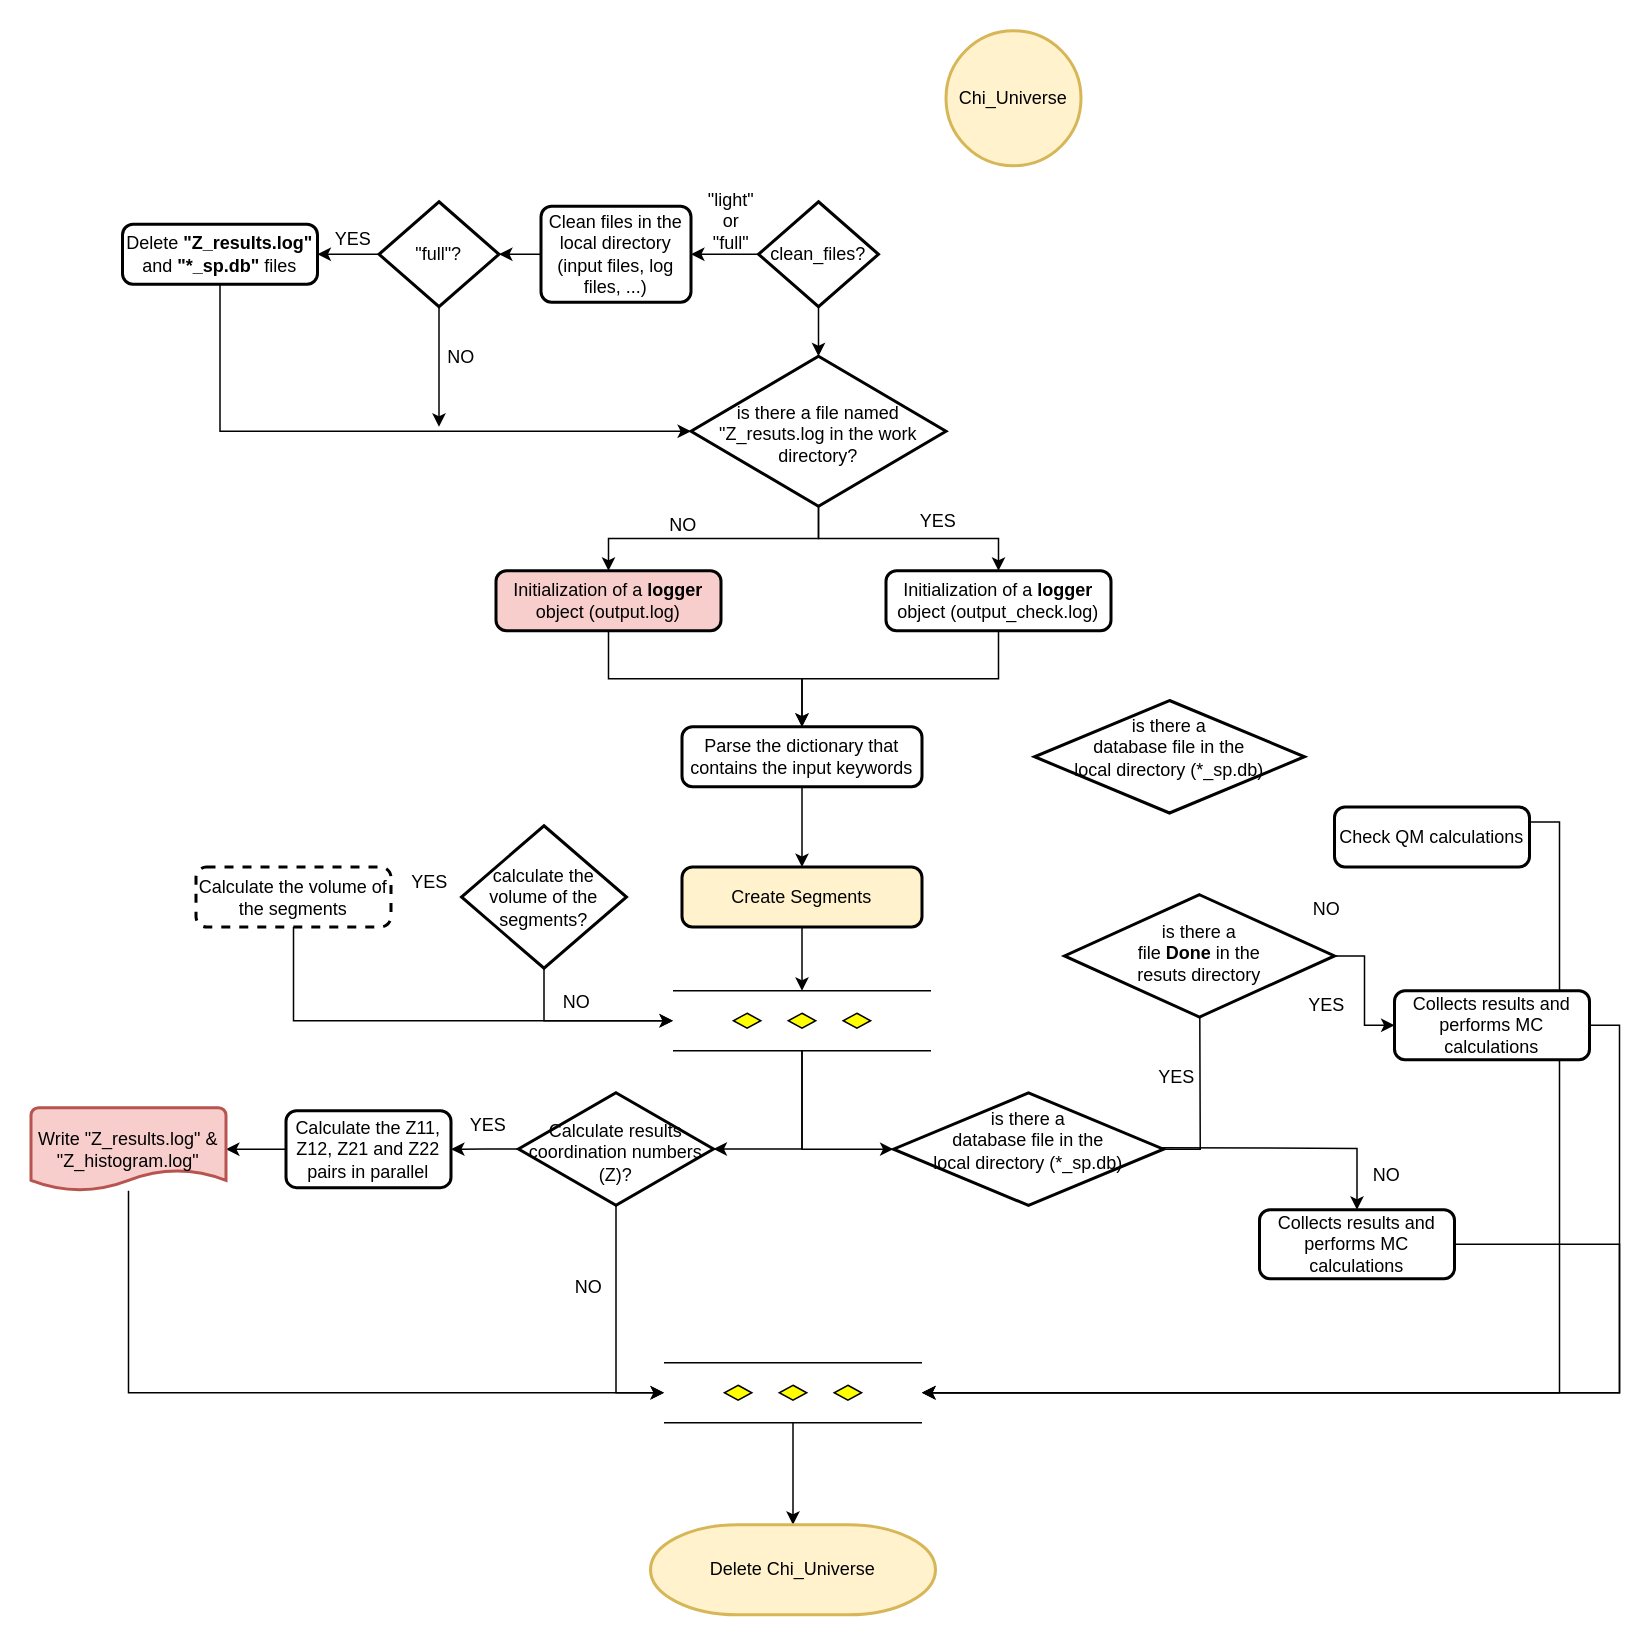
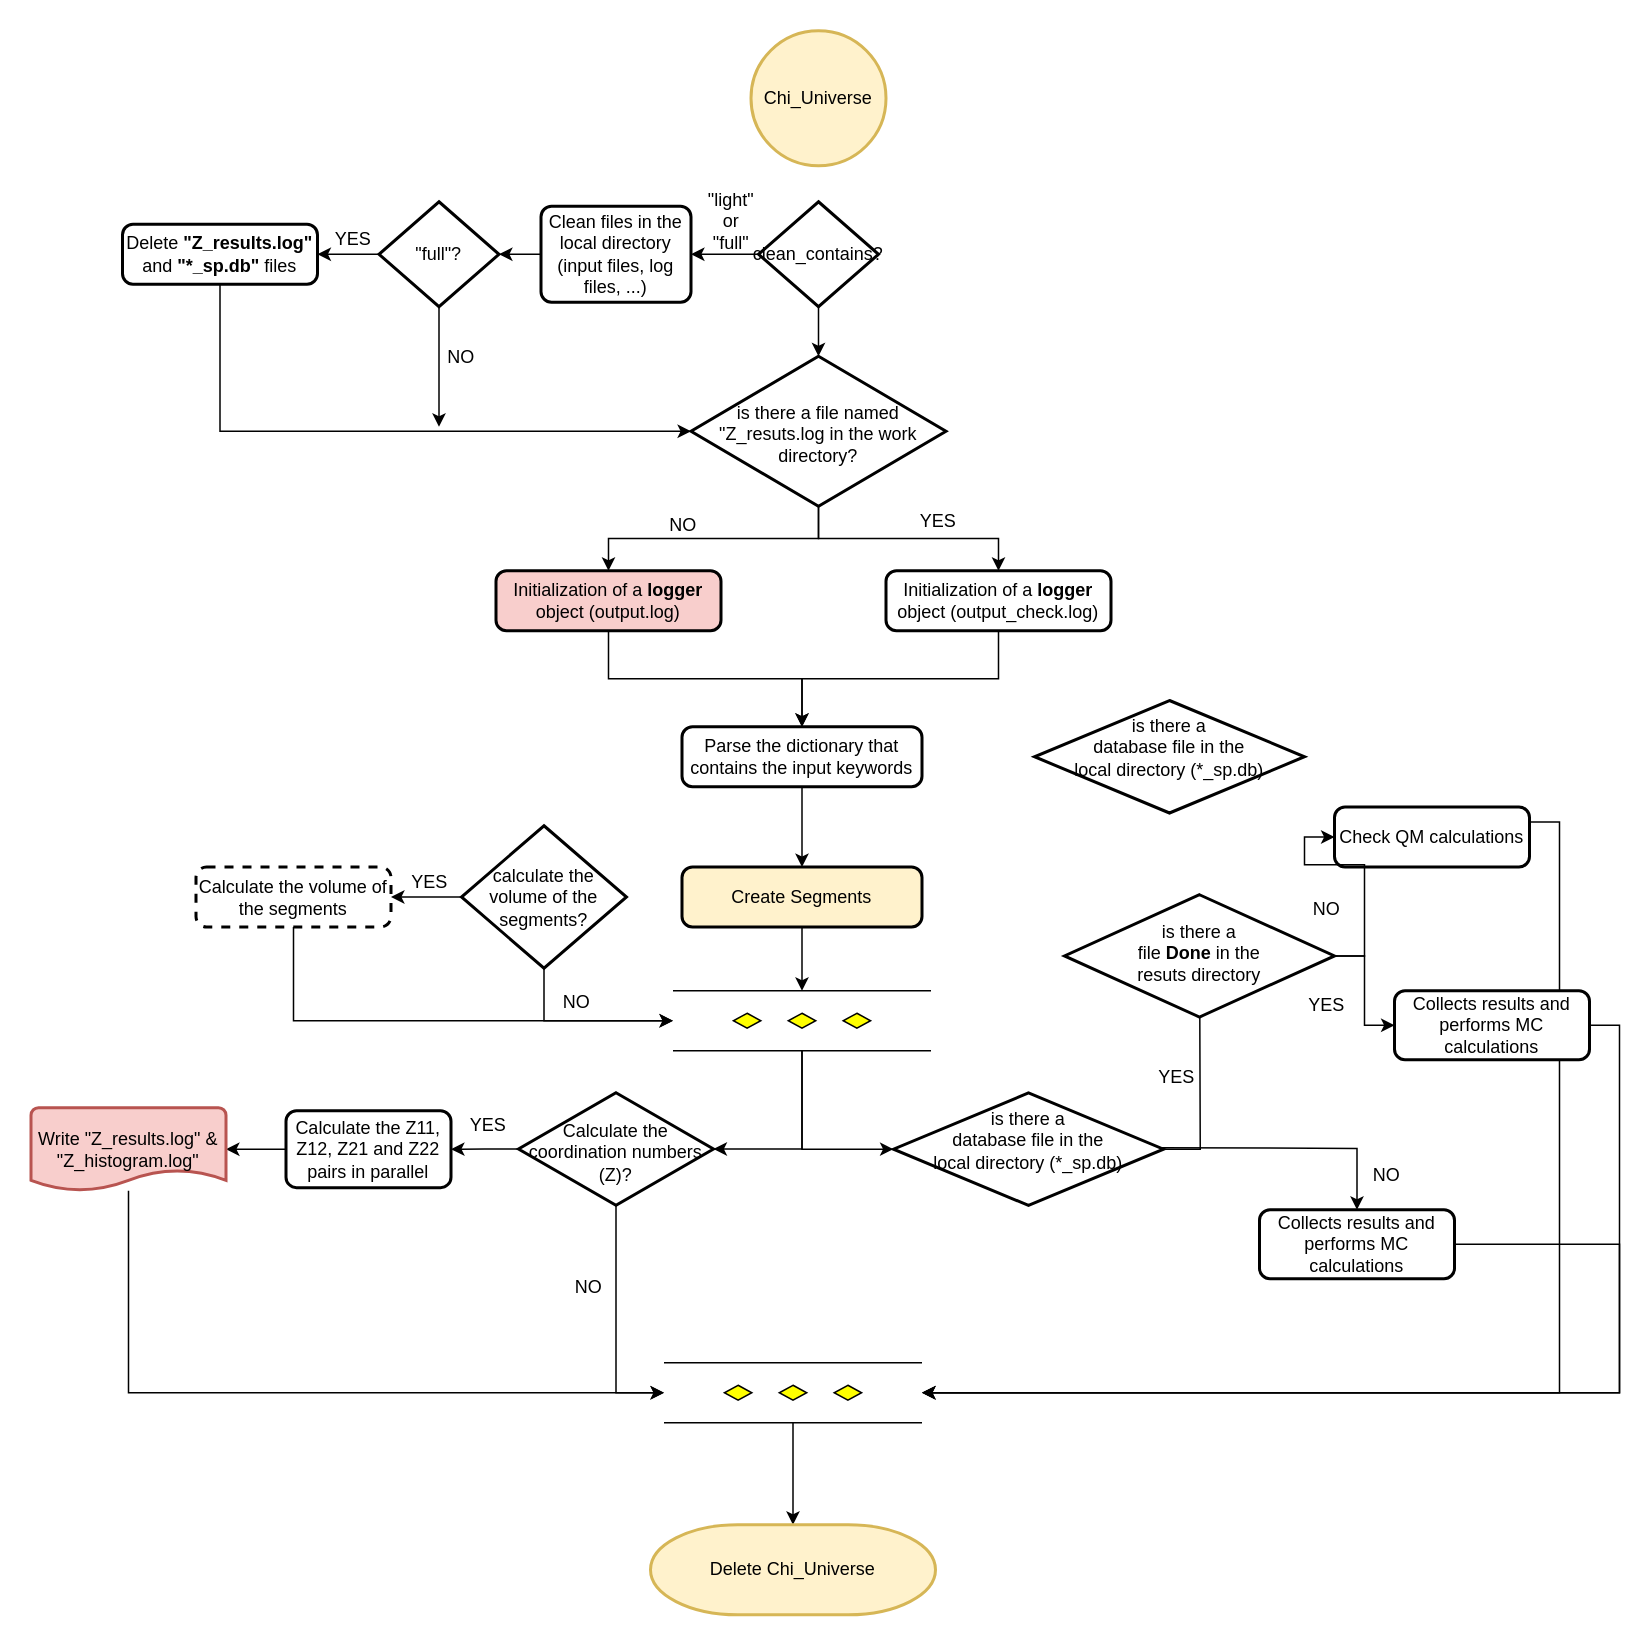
(1013, 98) -> (818, 98)
(818, 254) -> (818, 254)
none -> (1355, 865)
none -> (431, 897)
(616, 1153) -> (616, 1153)
